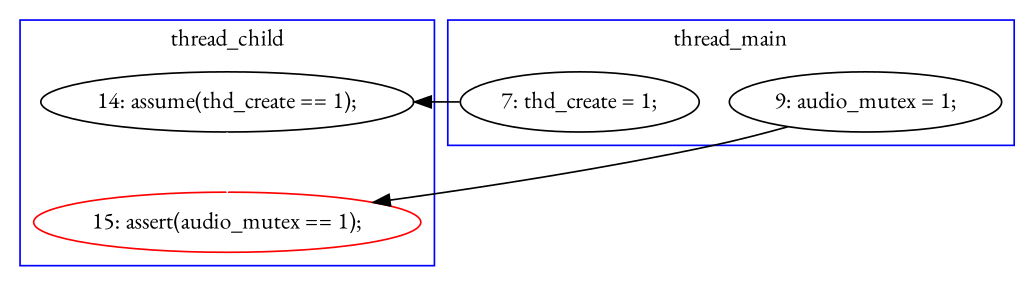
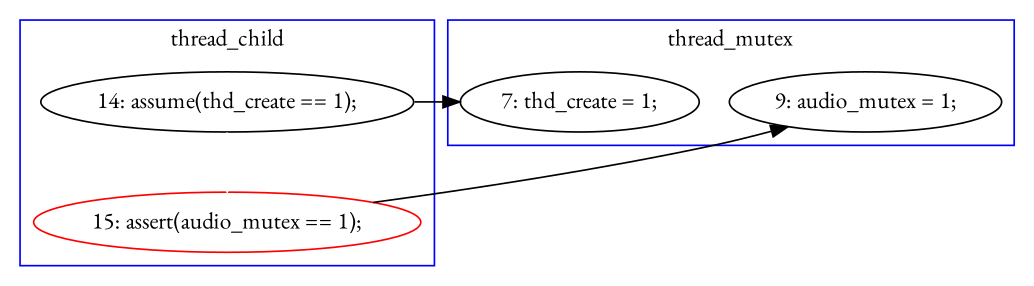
(731, 39) -> (731, 39)
(446, 102) -> (424, 102)
(590, 169) -> (573, 172)
